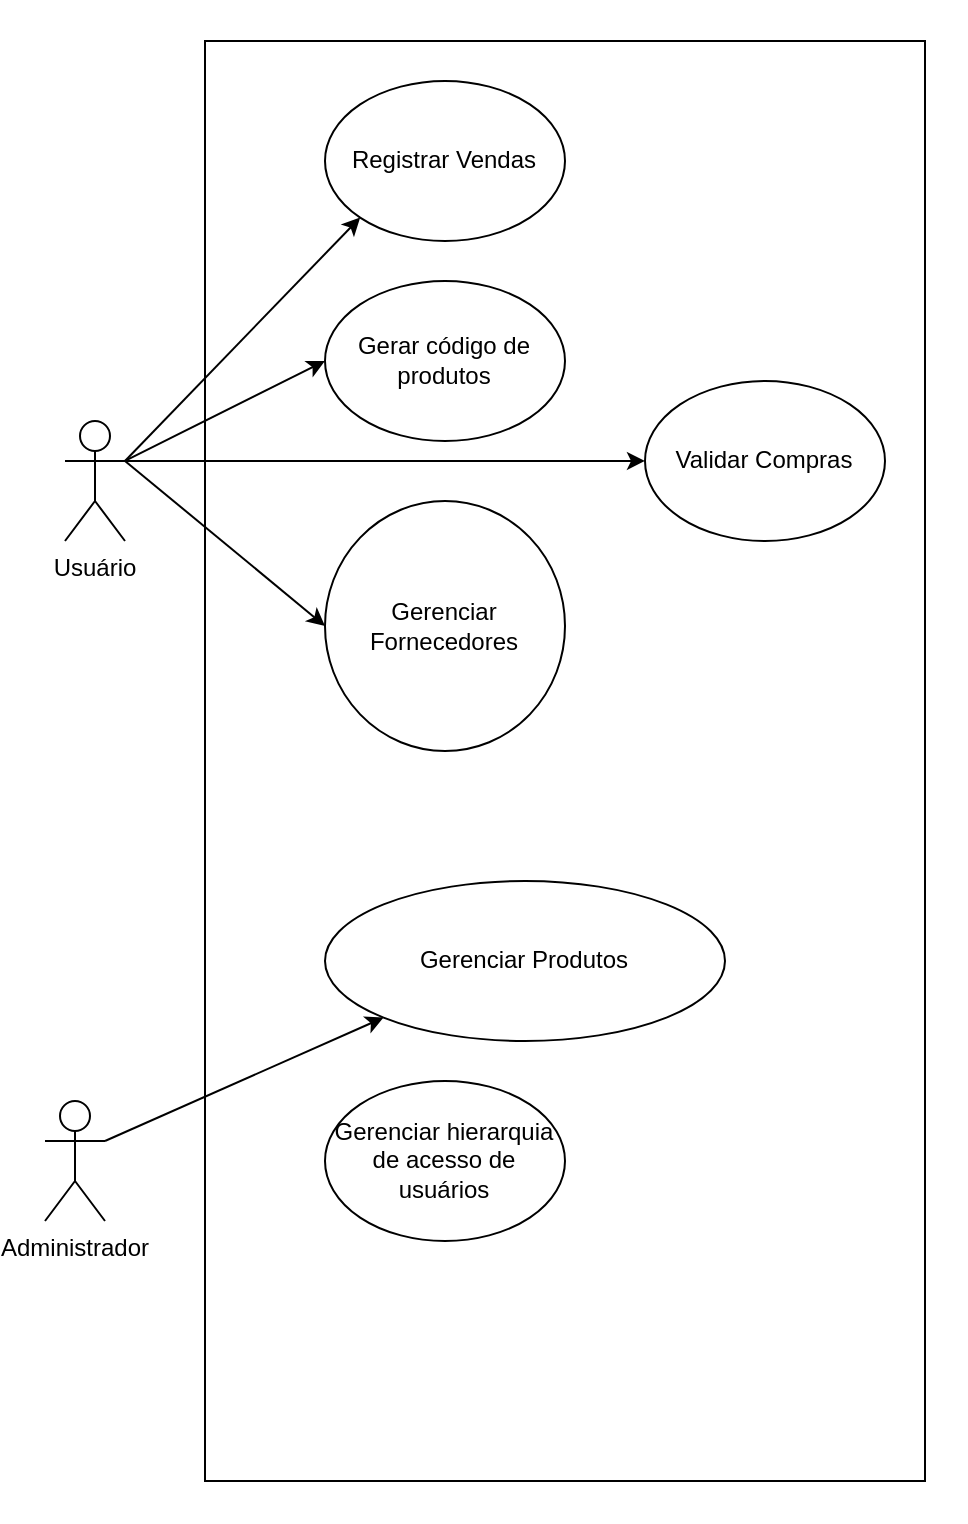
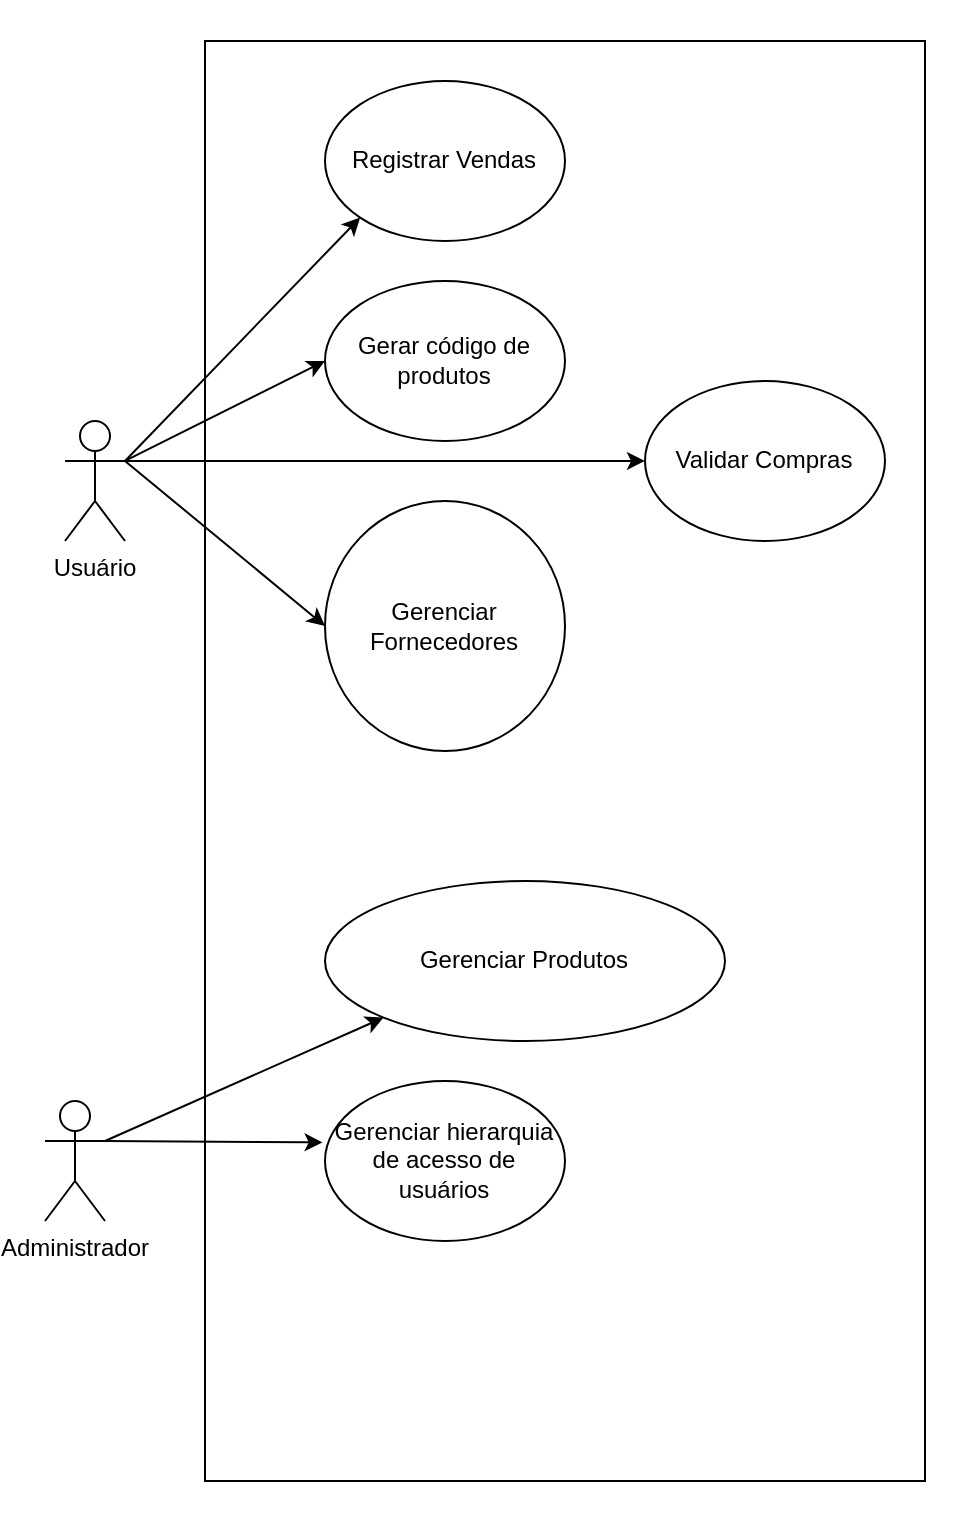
none -> (211, 1142)
